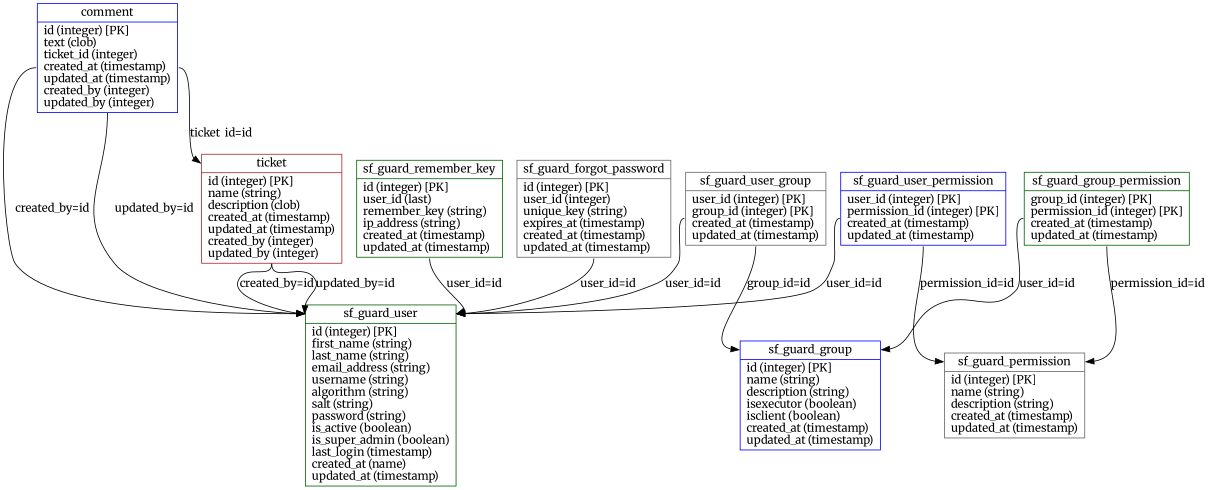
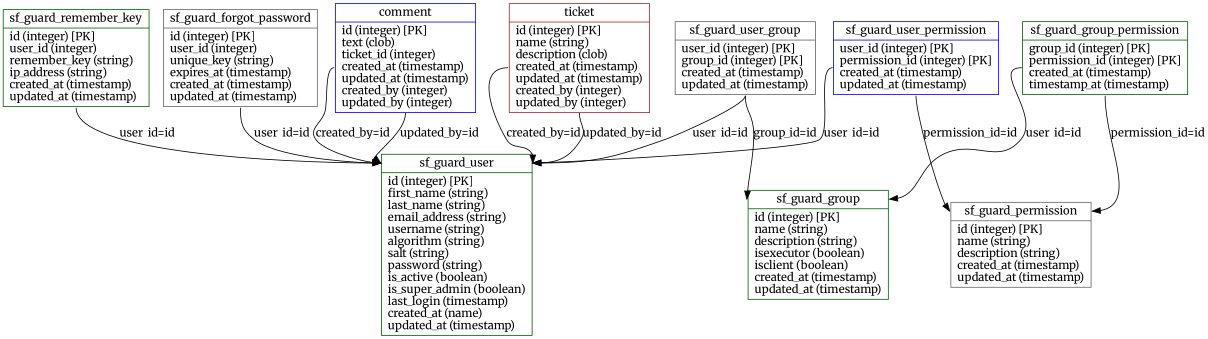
(190, 111) -> none
(398, 200) -> (53, 49)
(1094, 236) -> (1099, 85)
(810, 395) -> (818, 245)
